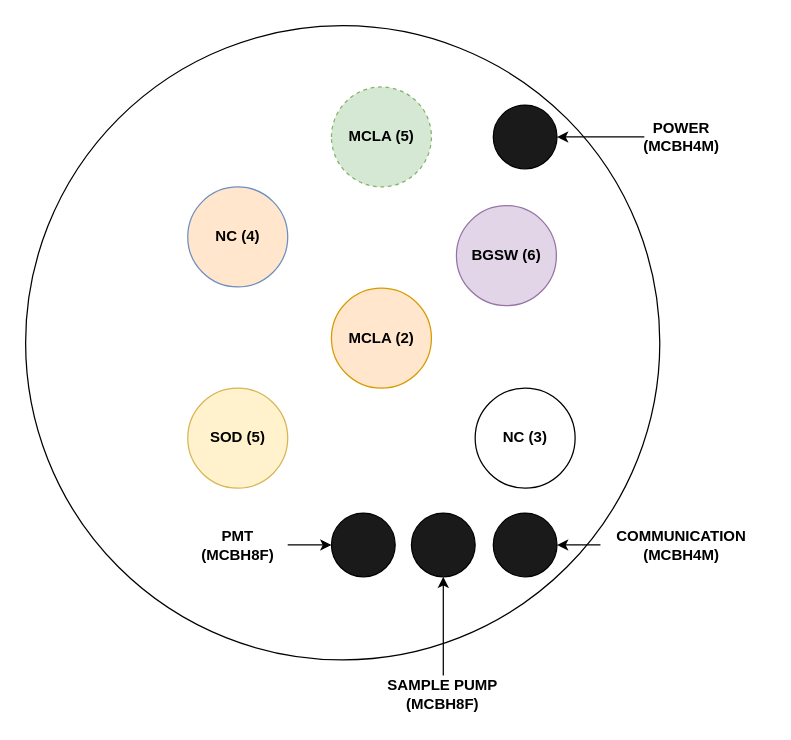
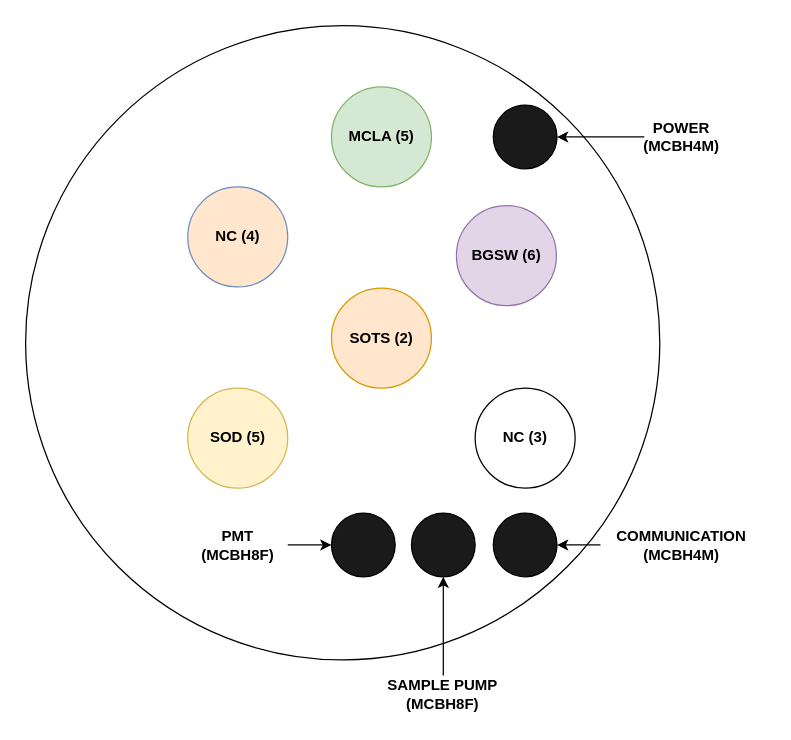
(382, 137) -> (382, 137)
(382, 338) -> (382, 338)
